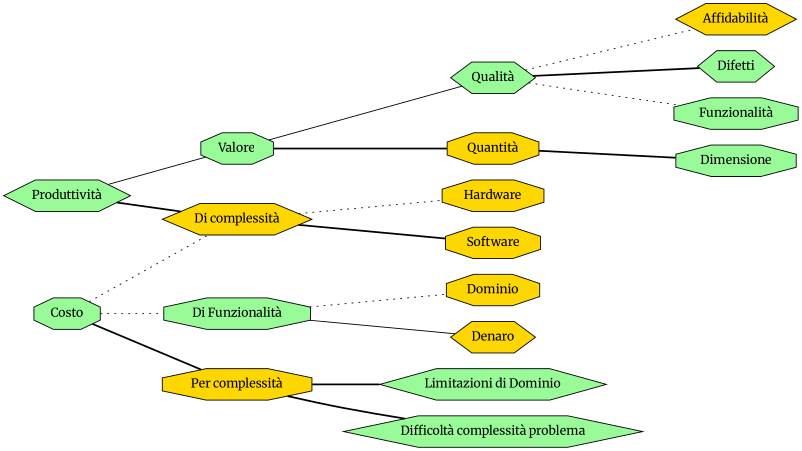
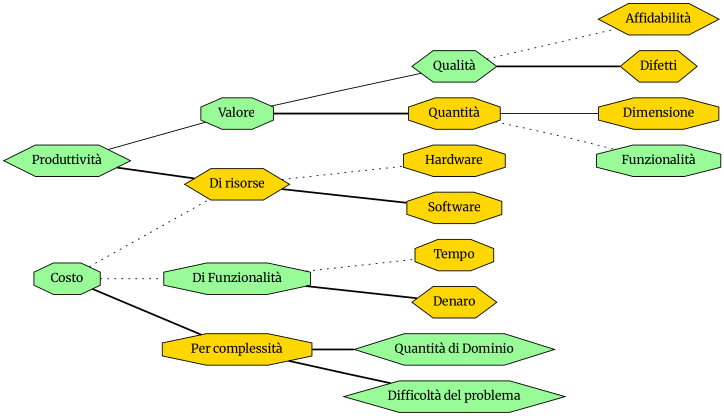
(736, 66) -> (659, 66)
(604, 94) -> (555, 135)
(607, 154) -> (549, 114)
(736, 161) -> (659, 114)
(237, 219) -> (237, 184)
(493, 290) -> (454, 255)
(382, 327) -> (362, 292)
(493, 384) -> (454, 349)
(493, 432) -> (454, 397)
